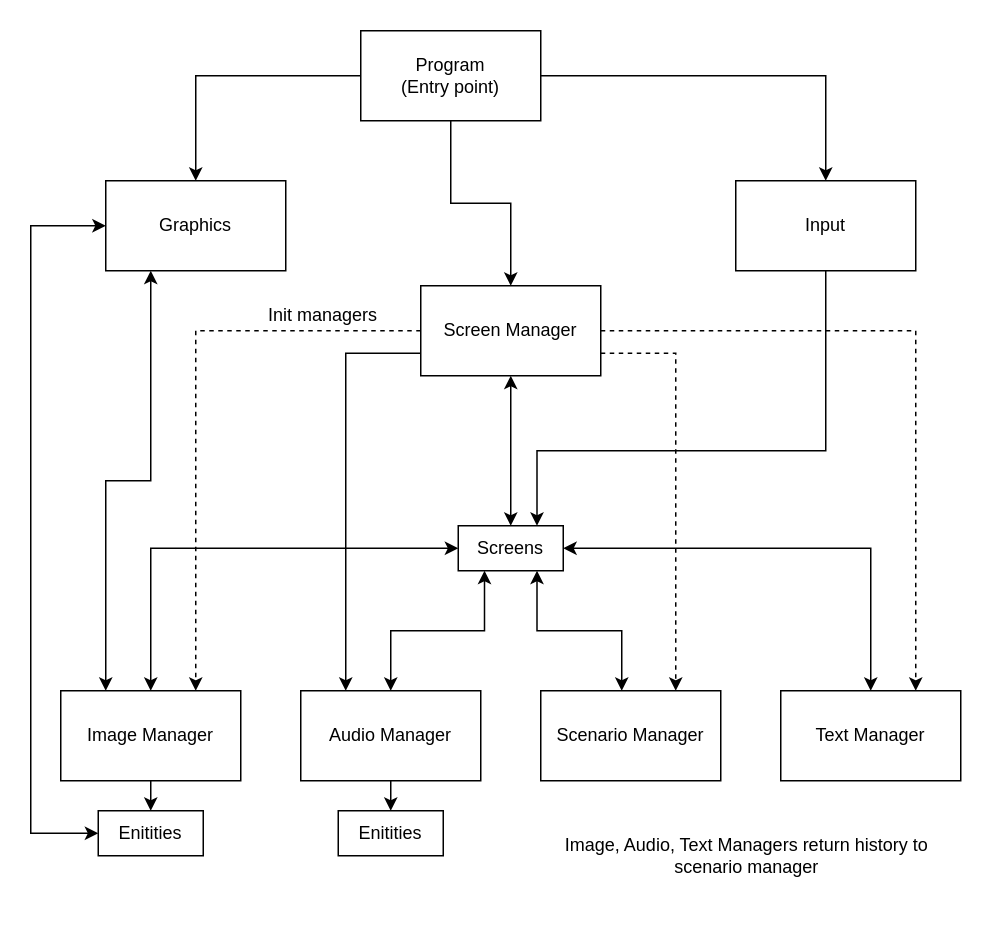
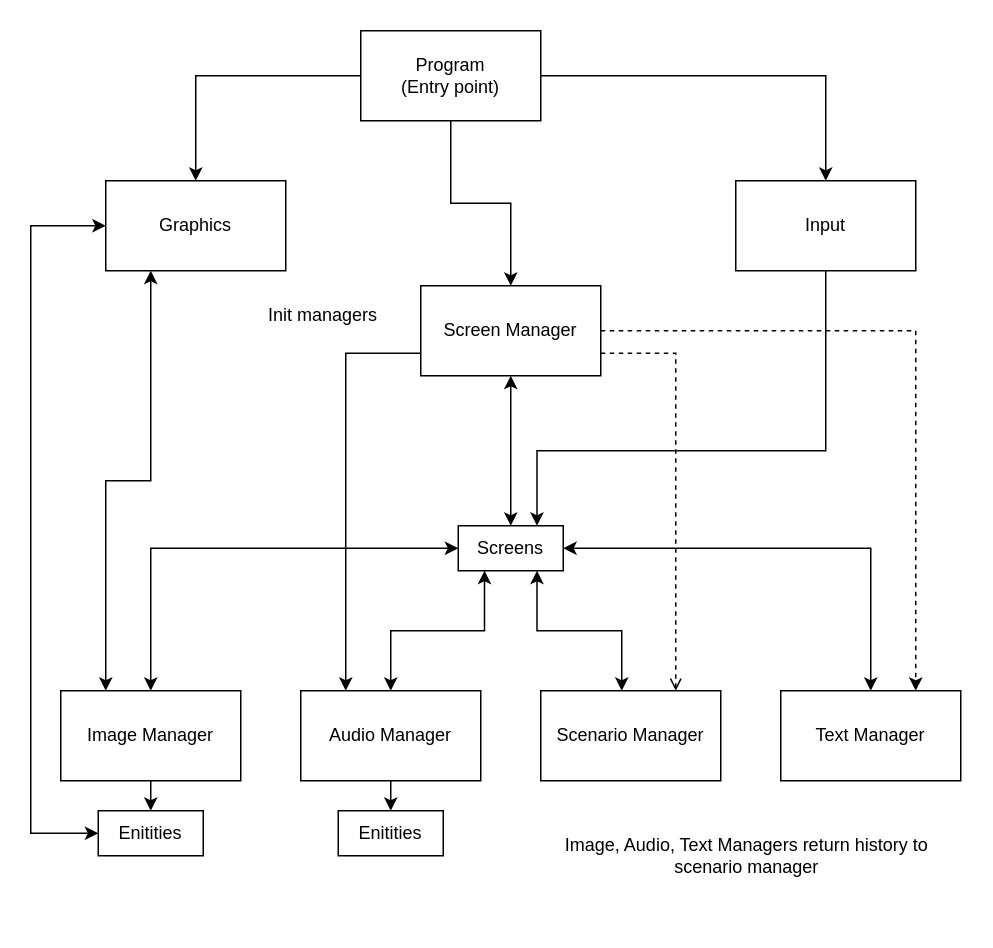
(196, 393) -> none
(676, 679) -> (676, 681)
